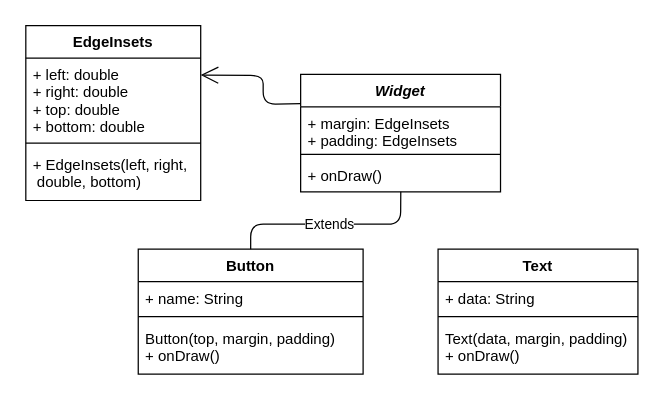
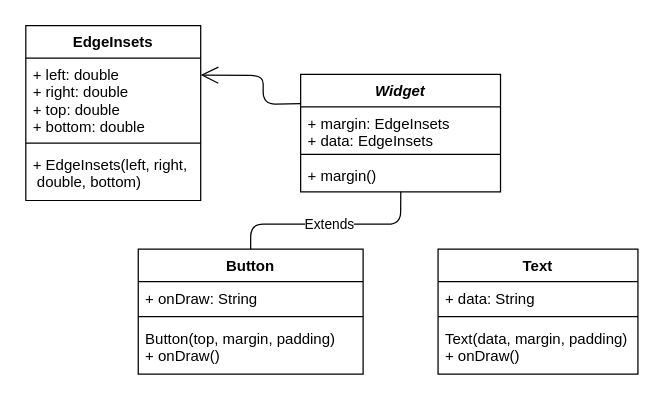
(384, 124) -> (384, 124)
(348, 176) -> (346, 176)
(196, 299) -> (204, 299)
